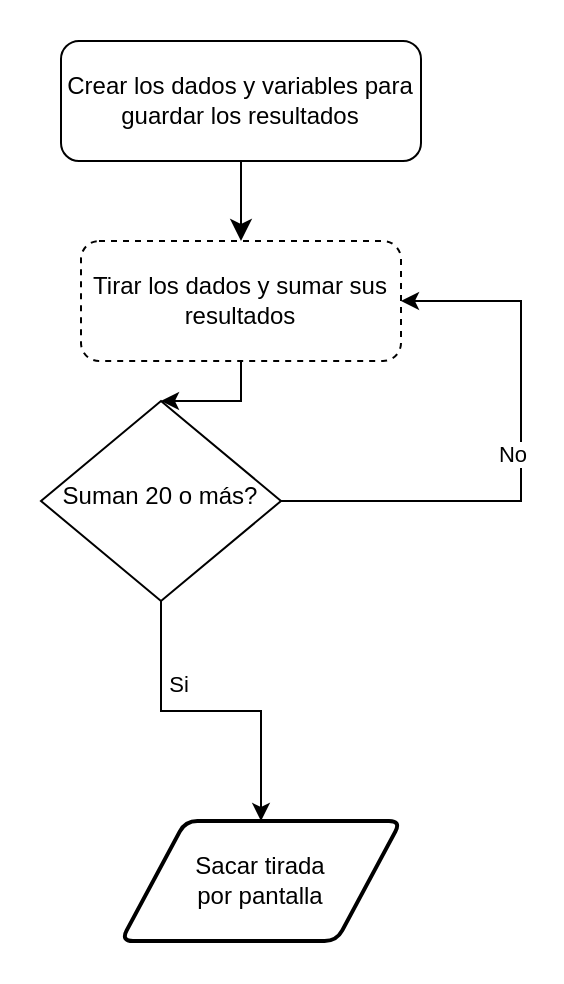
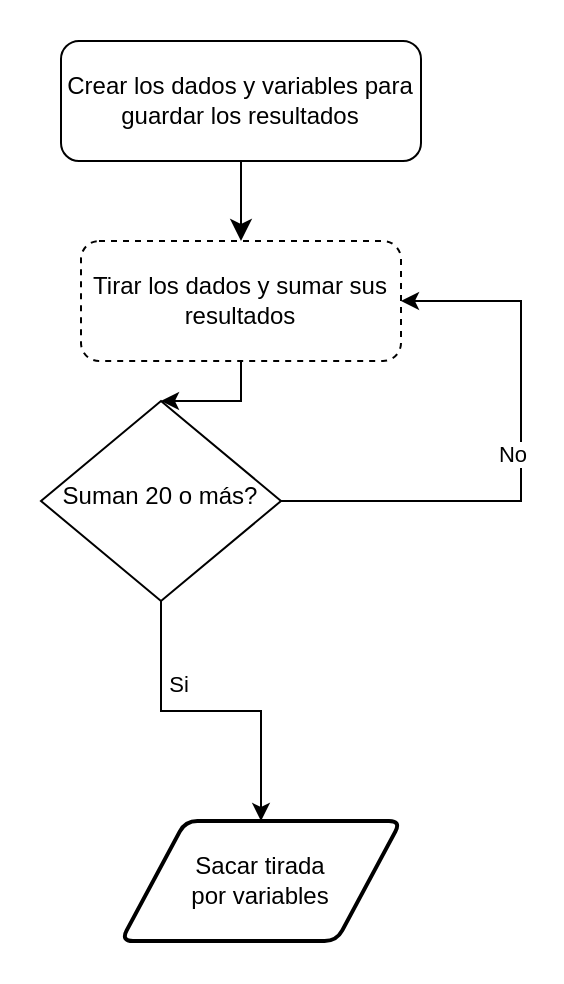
(261, 881) -> (261, 881)
